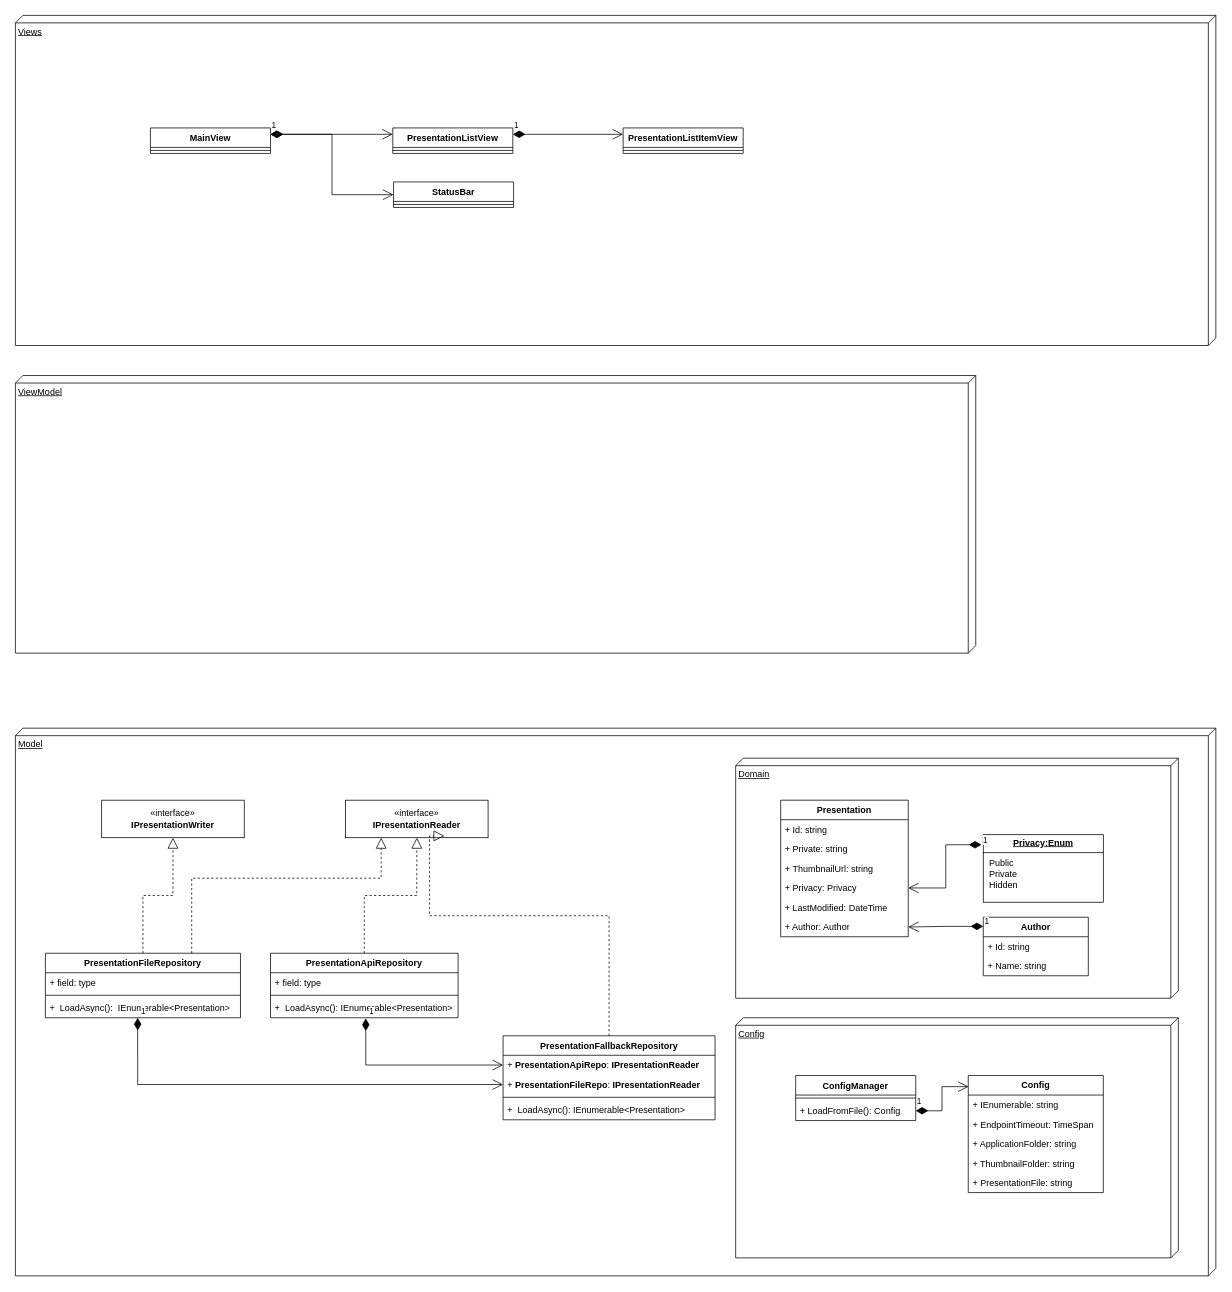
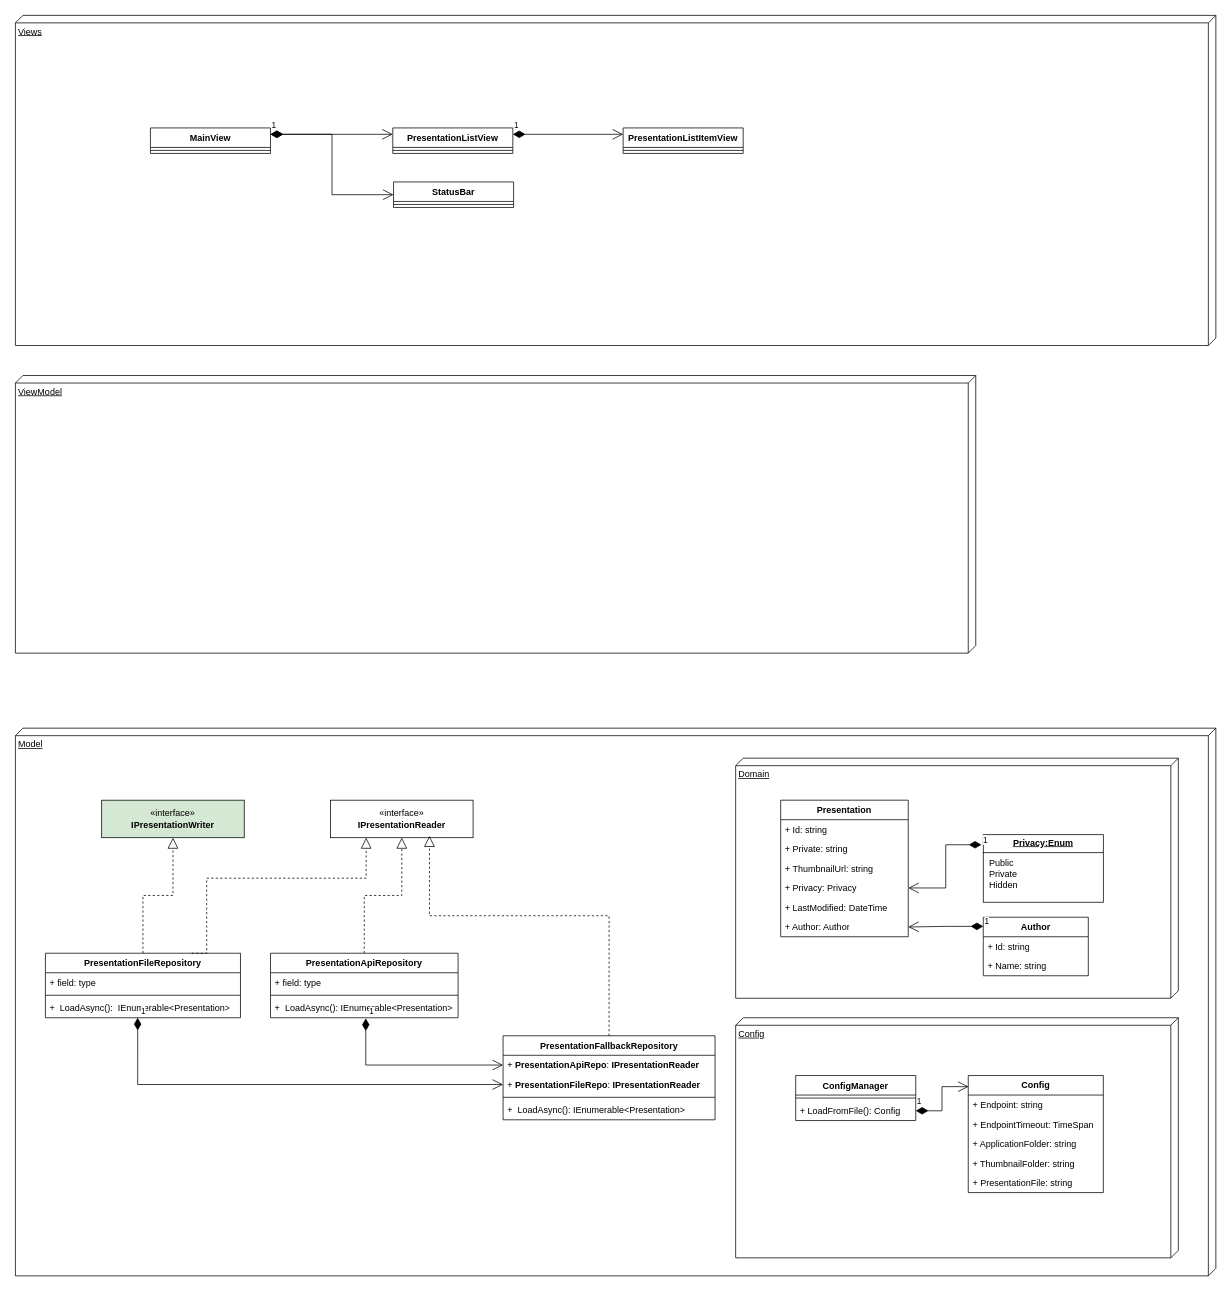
(173, 819) -> (173, 819)
(417, 819) -> (402, 819)
(1019, 1105) -> (1012, 1105)
